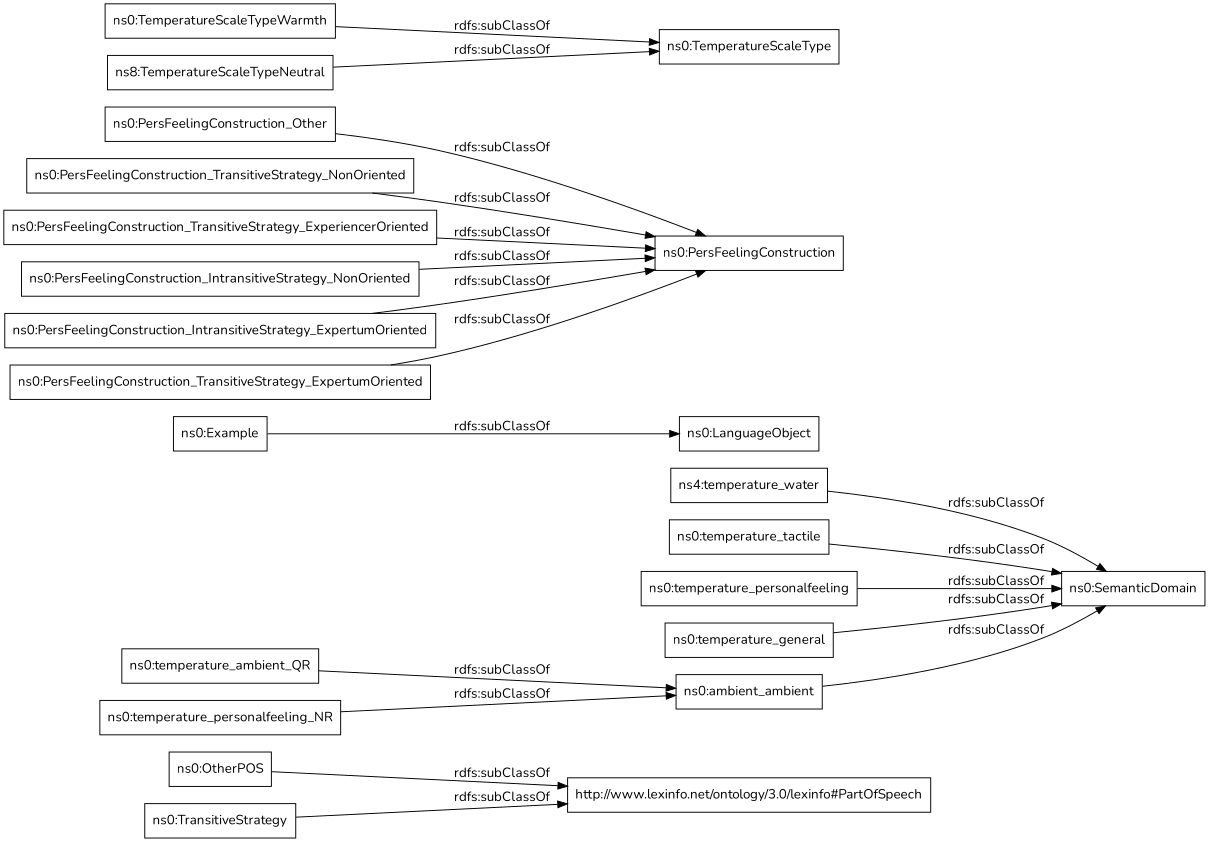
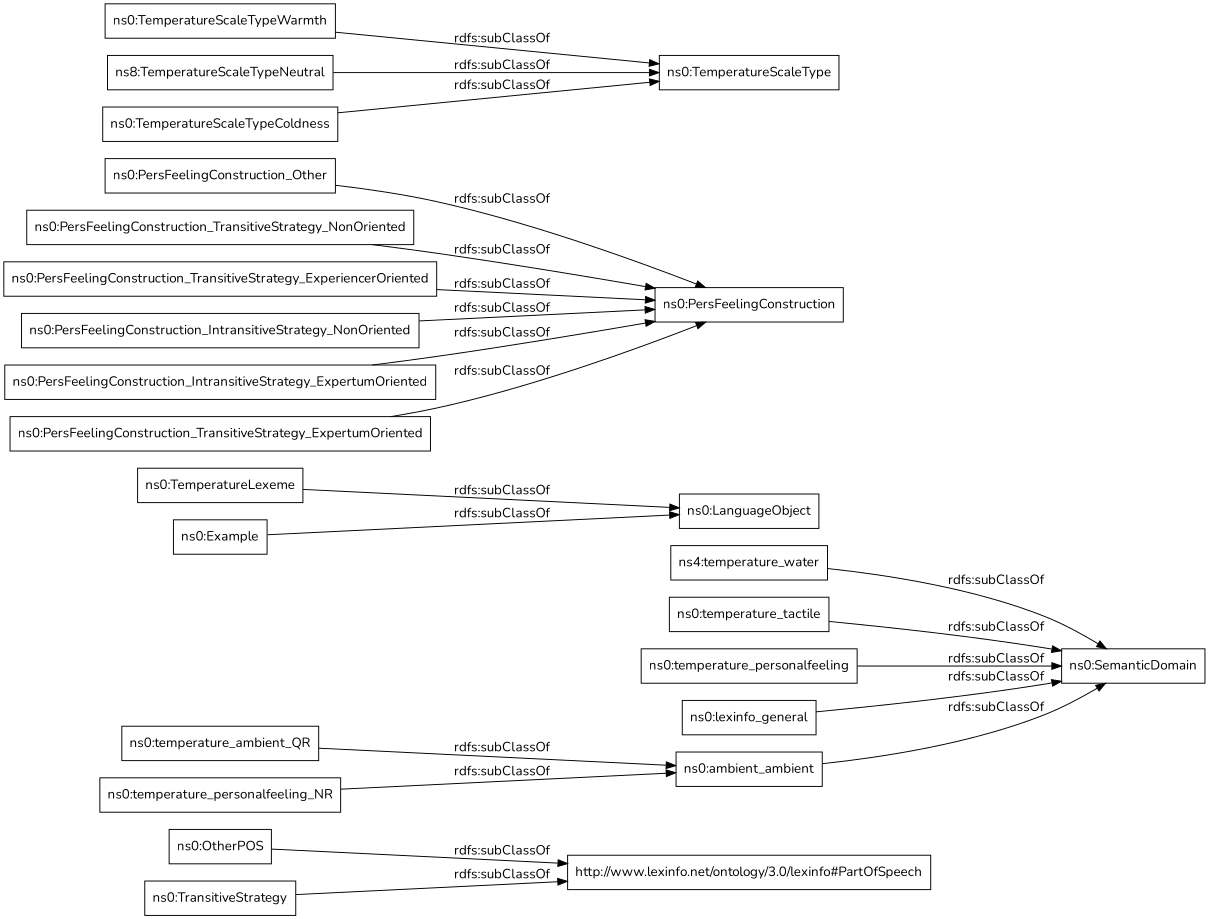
none -> (220, 124)
none -> (220, 485)
(749, 640) -> (749, 718)
